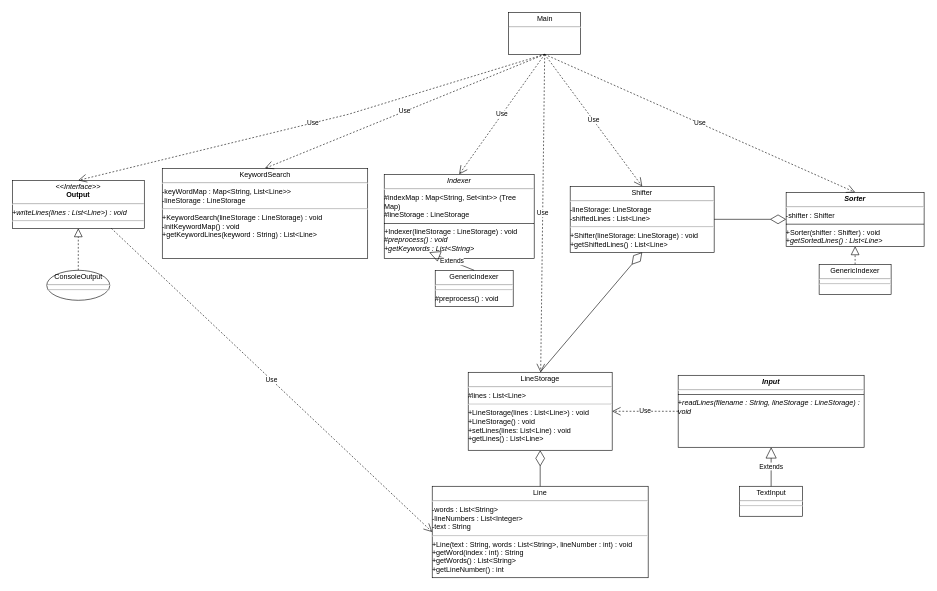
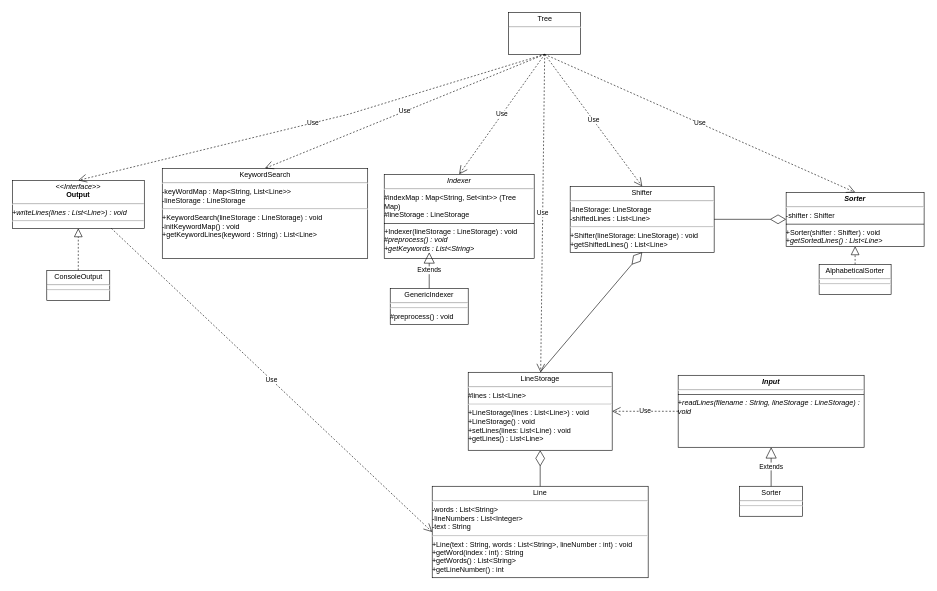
(516, 17) -> (517, 17)
(847, 269) -> (853, 269)
(78, 285) -> (78, 285)
(474, 288) -> (429, 306)
(758, 491) -> (752, 491)
